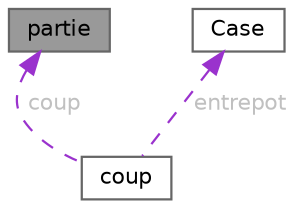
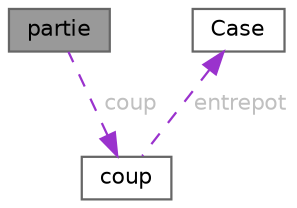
(29, 128) -> (88, 93)
